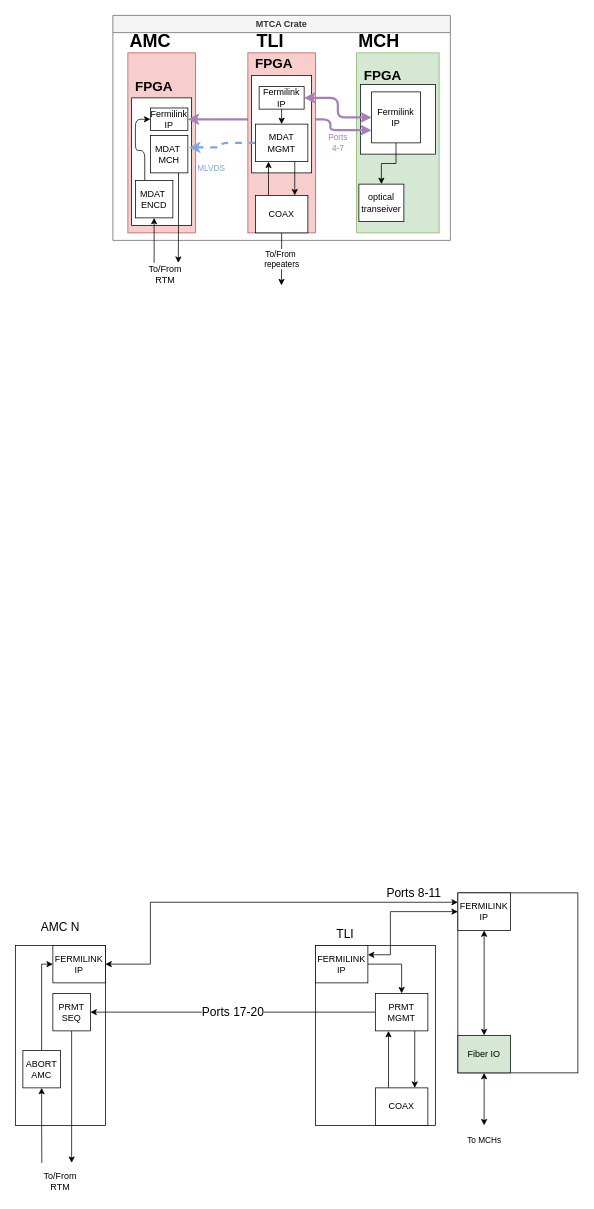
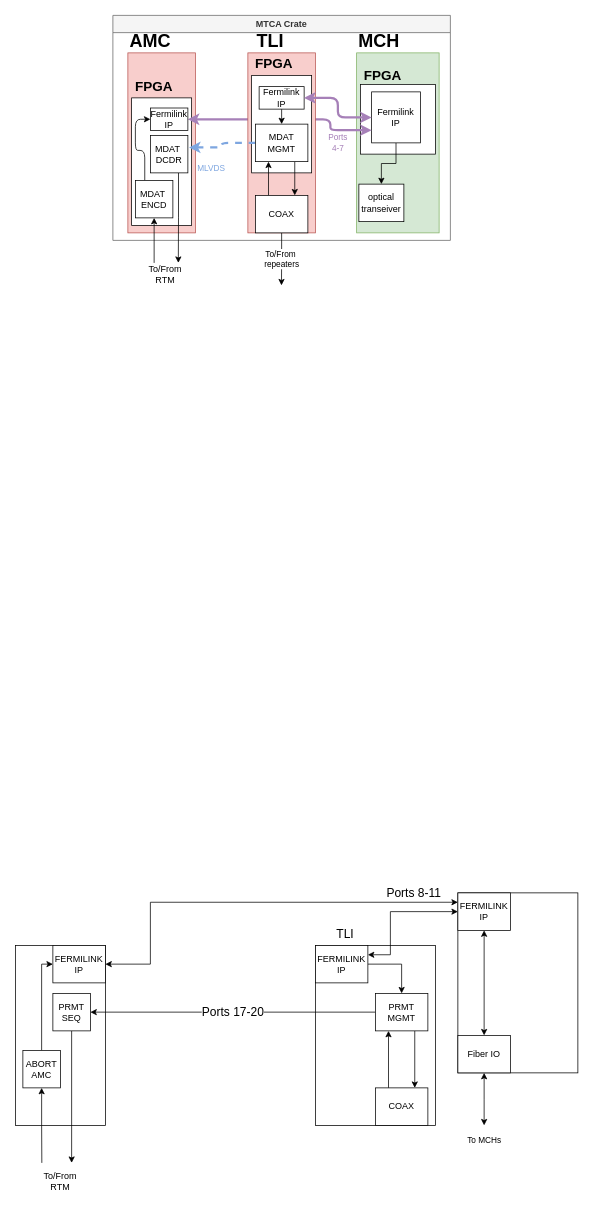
(169, 154) -> (169, 154)
(60, 927) -> none
(484, 1054) -> (484, 1054)
